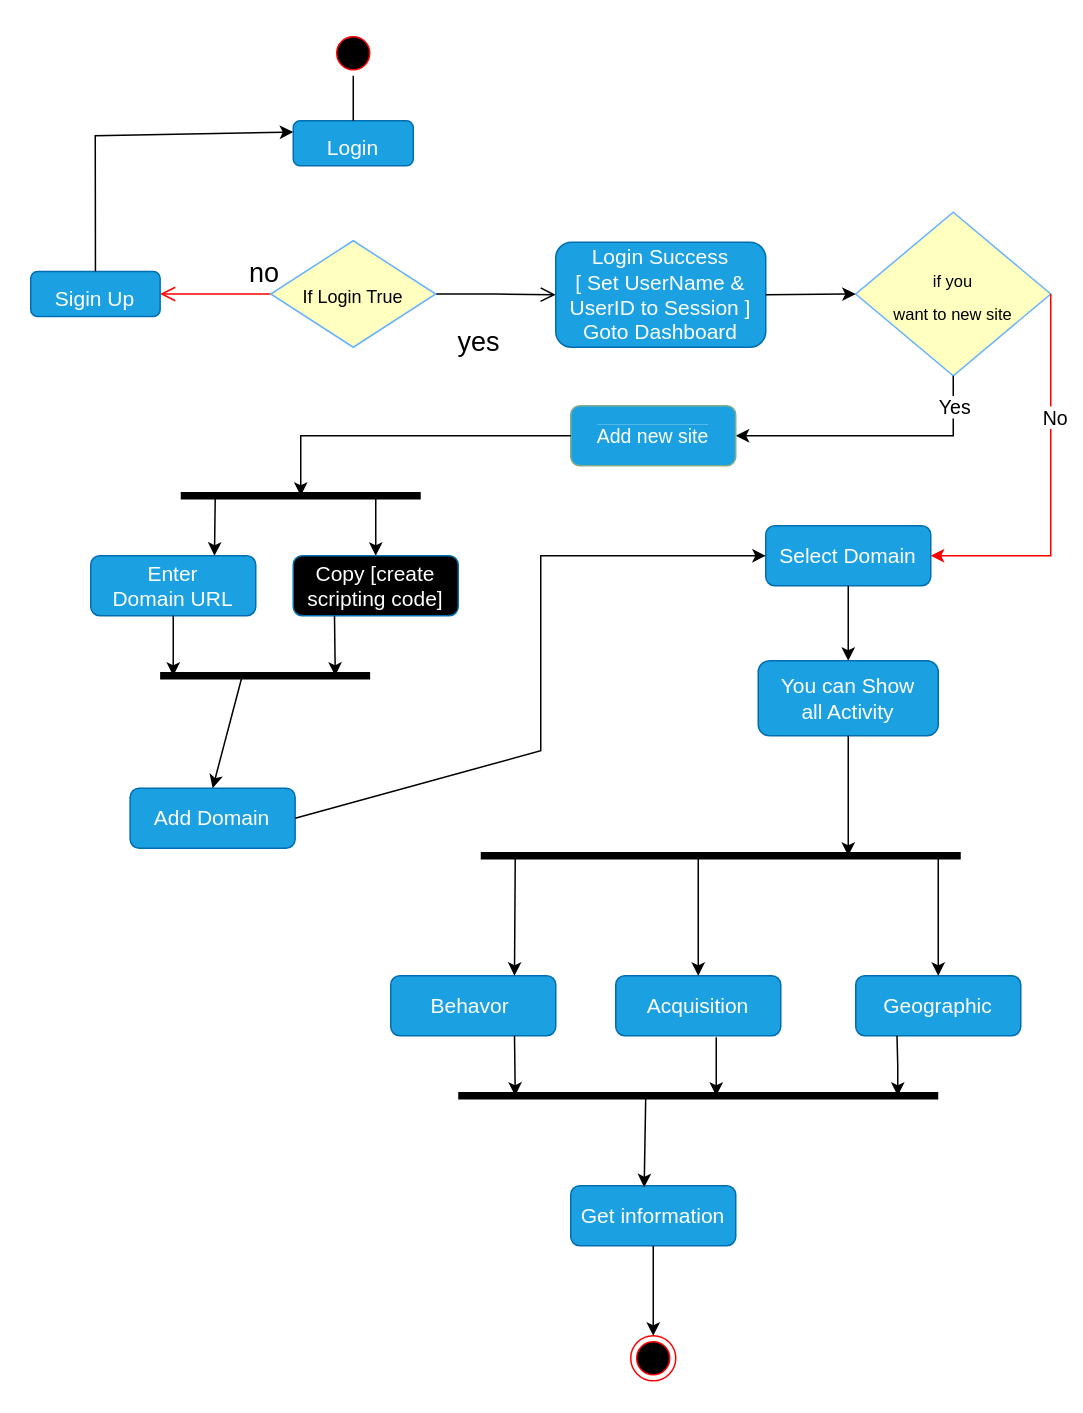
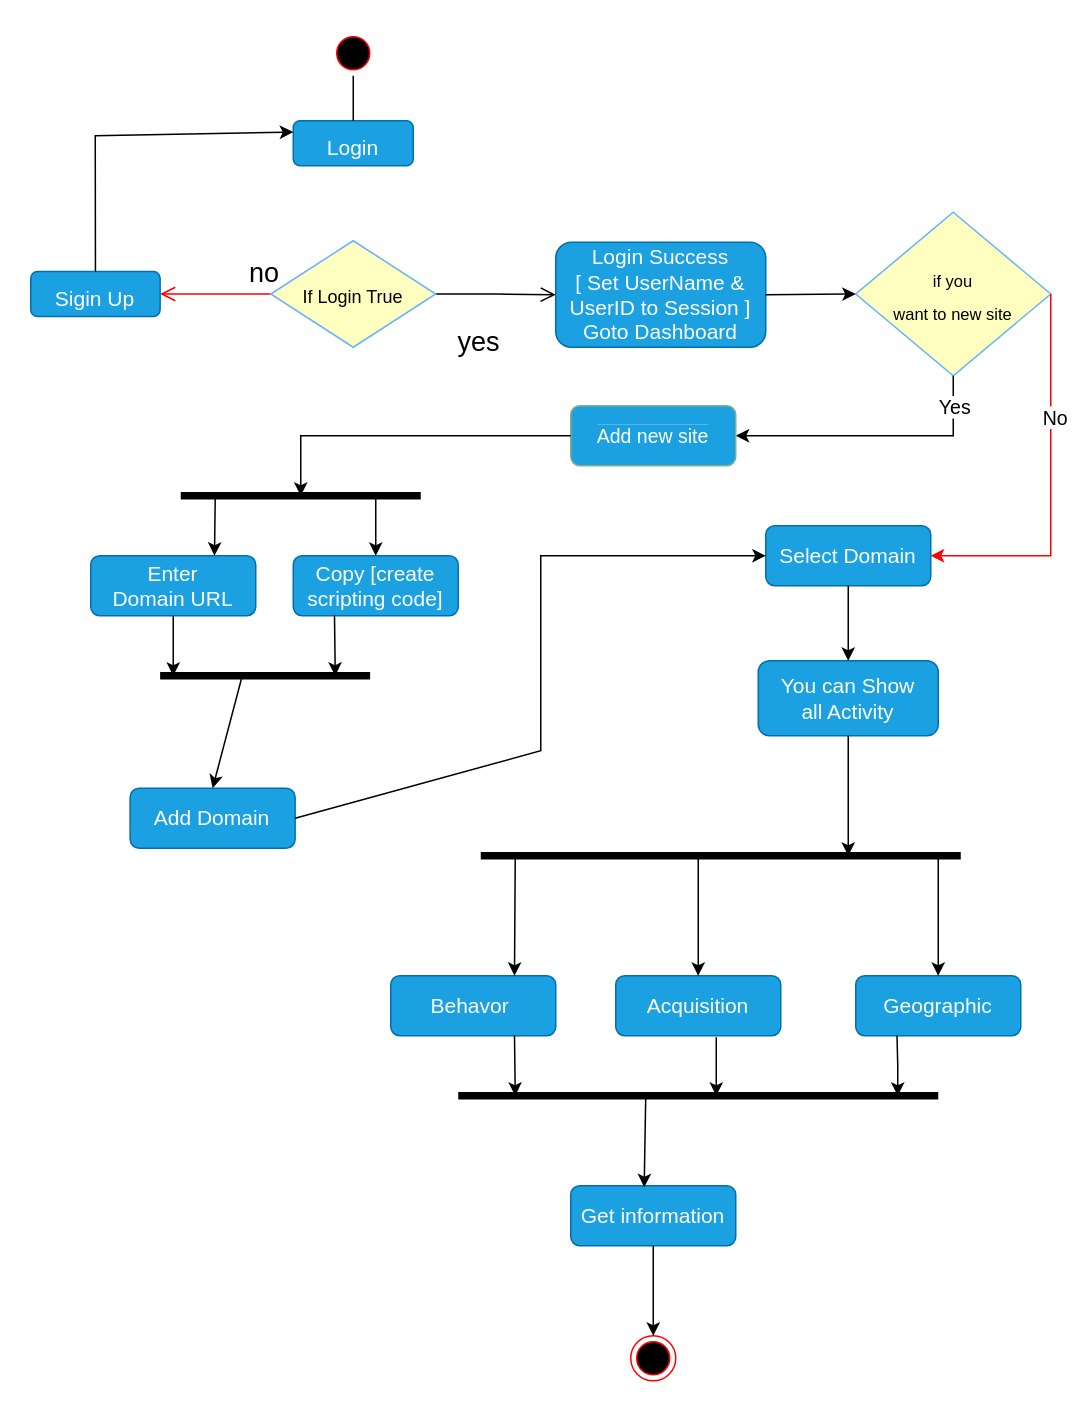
(376, 586) -> (376, 586)
